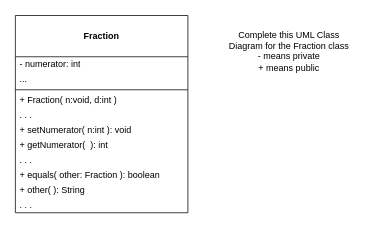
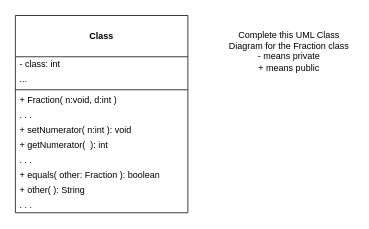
(102, 26) -> (102, 26)
(56, 64) -> (44, 64)
